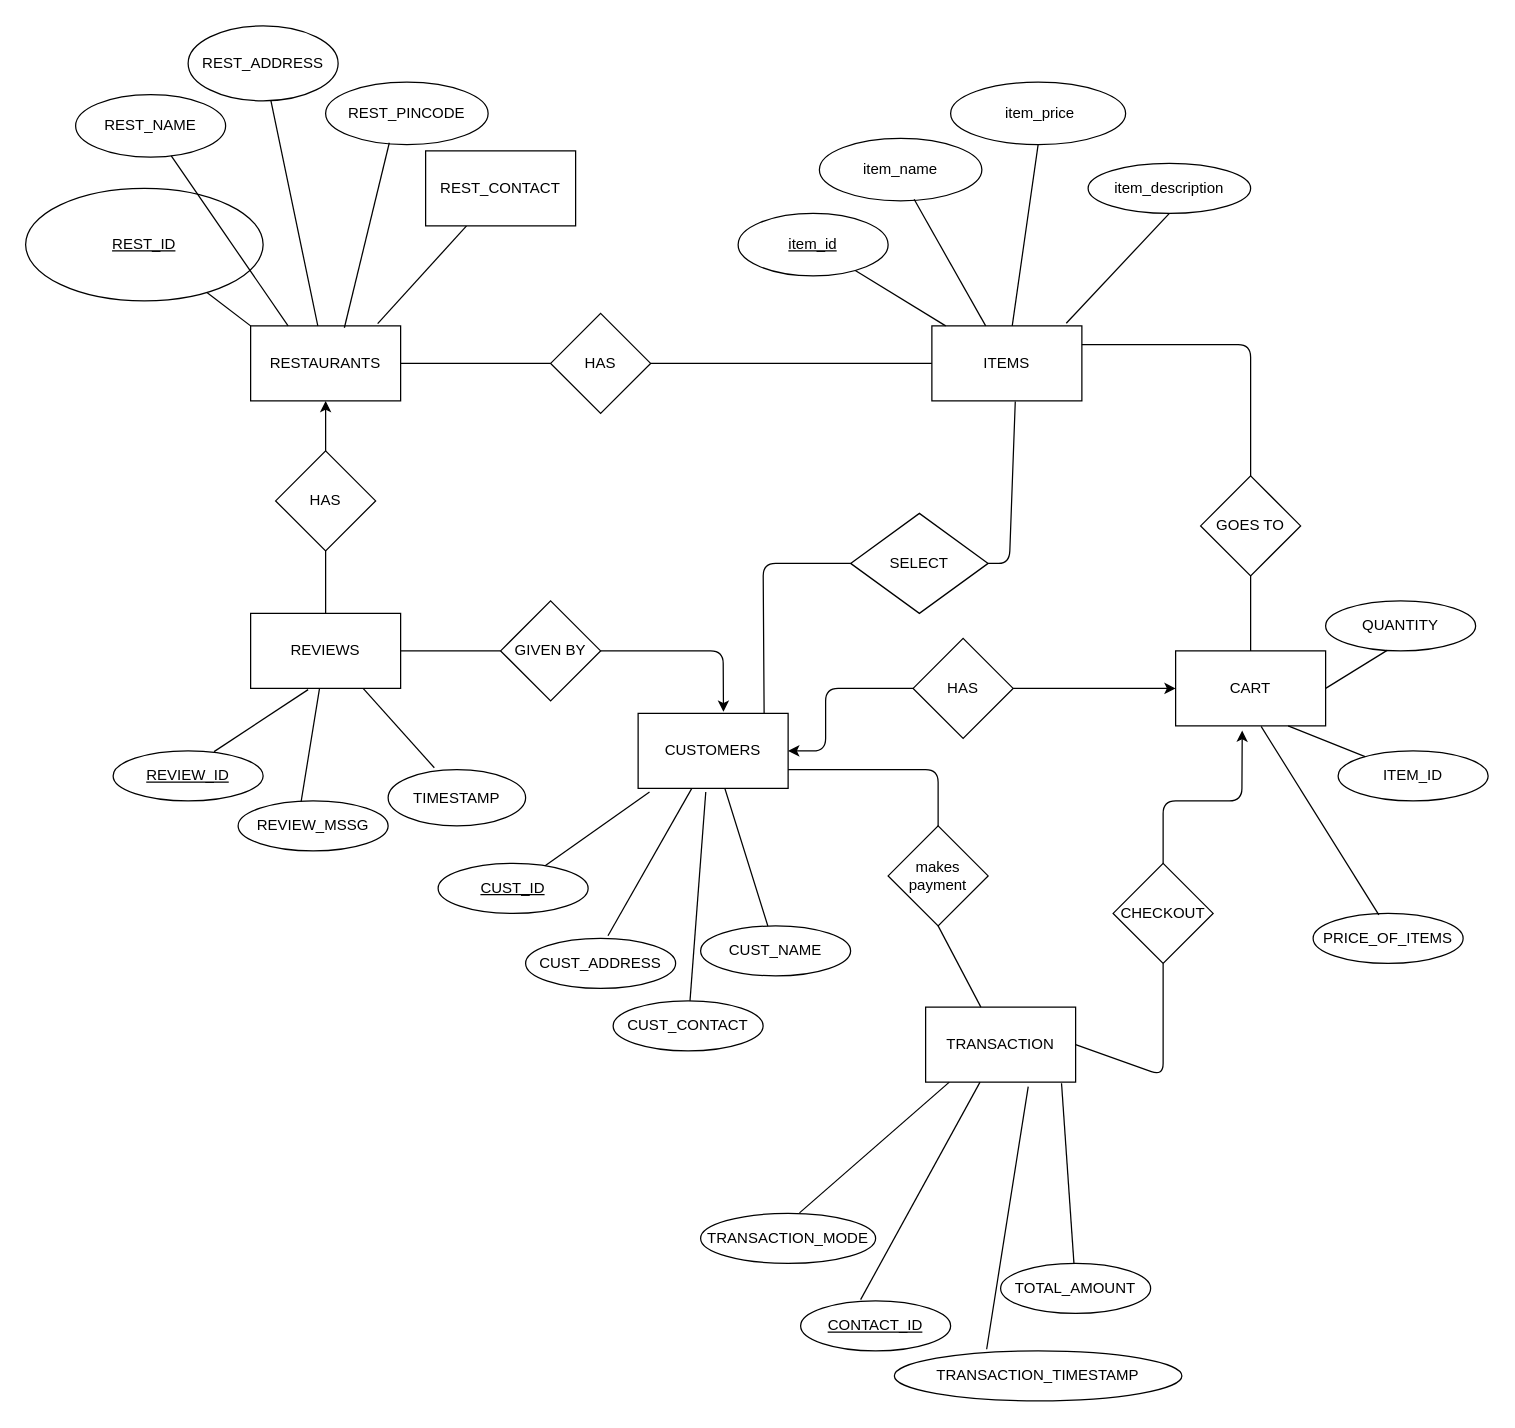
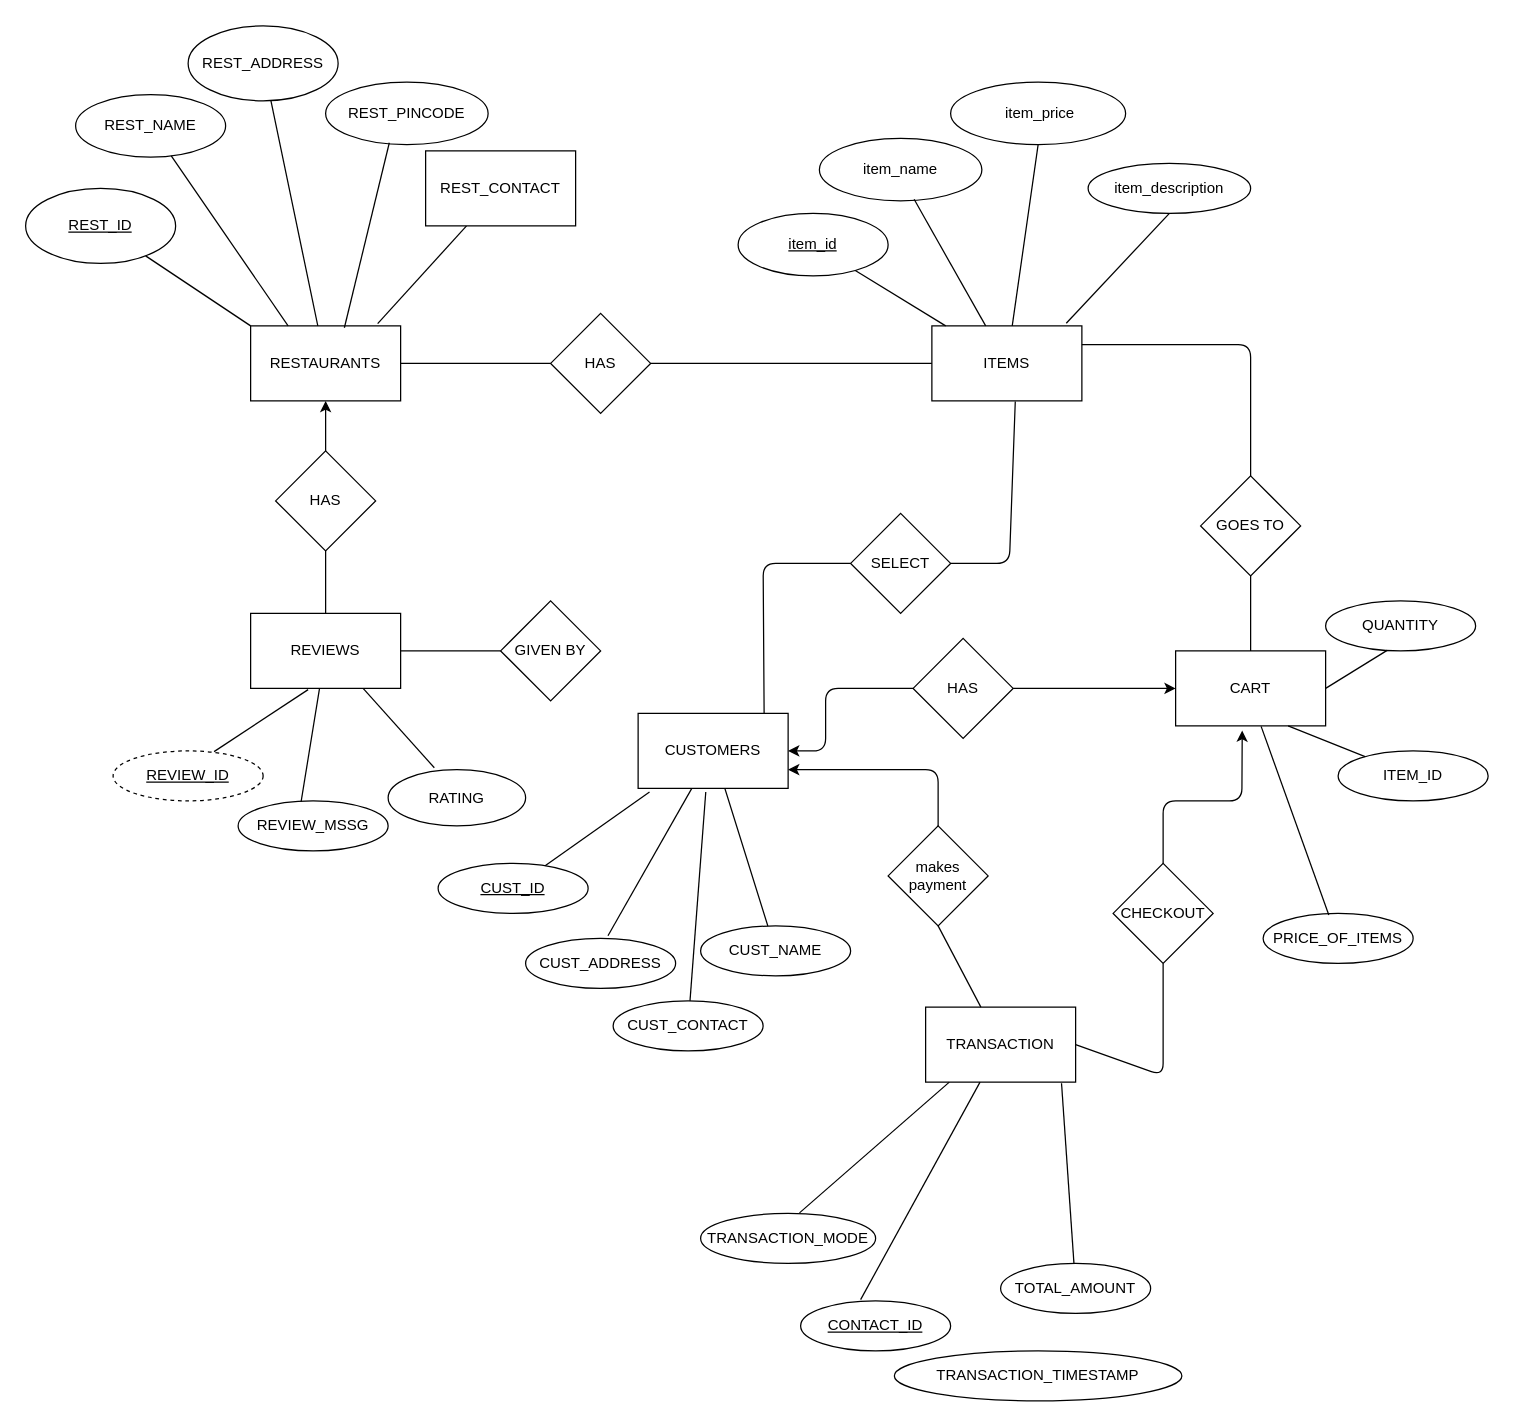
(144, 244) -> (101, 226)
(919, 563) -> (901, 563)
(683, 651) -> none
(794, 769) -> (798, 769)
(188, 776) -> (188, 776)
(457, 798) -> (457, 798)
(1388, 938) -> (1338, 938)
(1007, 1218) -> none
